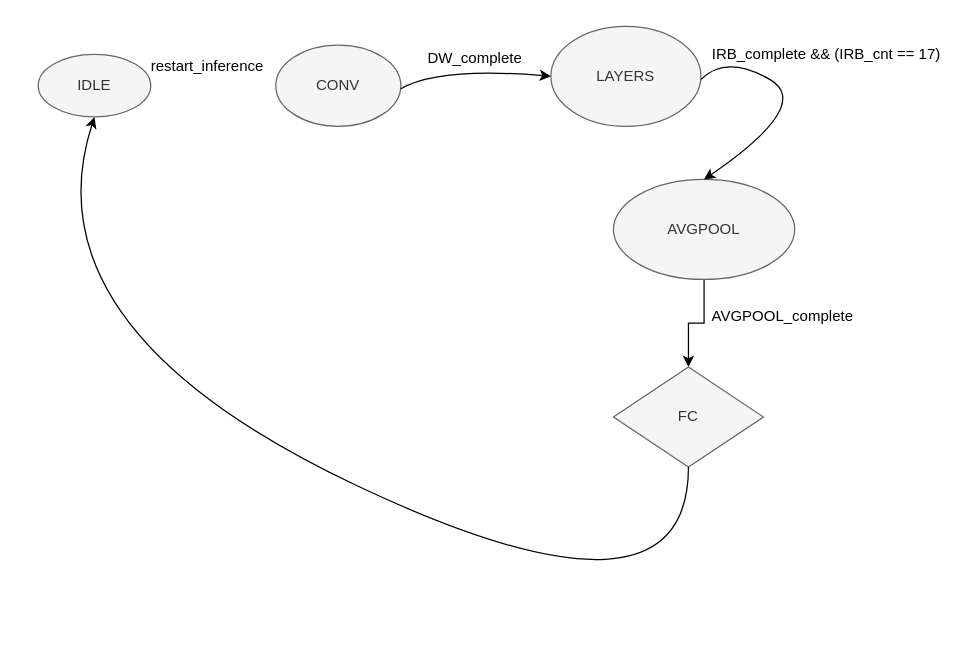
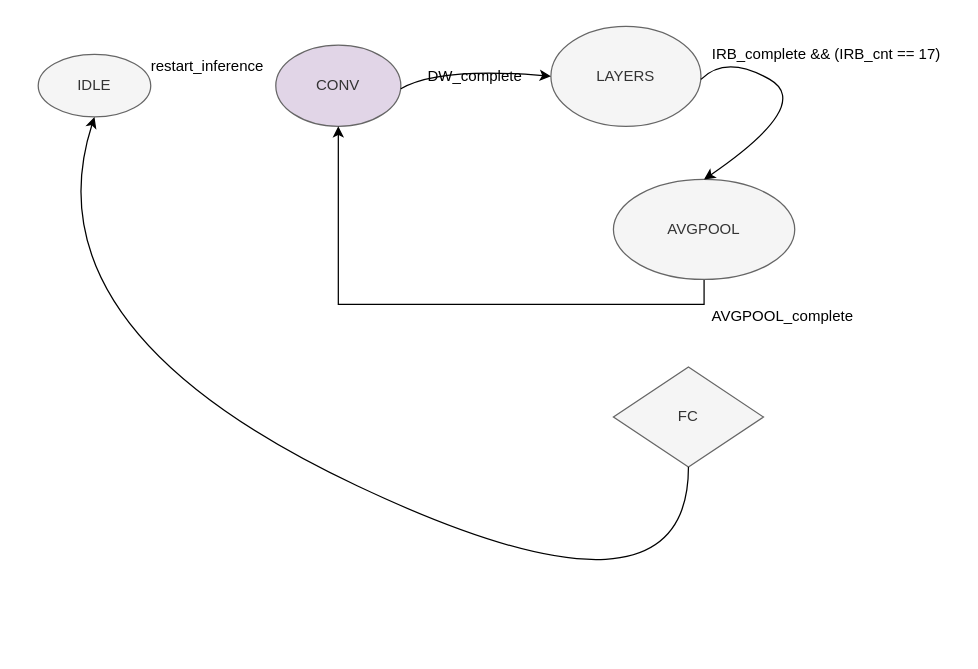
(474, 58) -> (474, 76)
(338, 86) -> (338, 86)
(689, 323) -> (437, 304)
